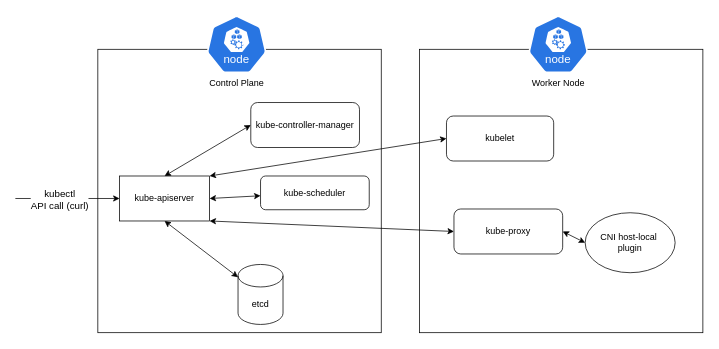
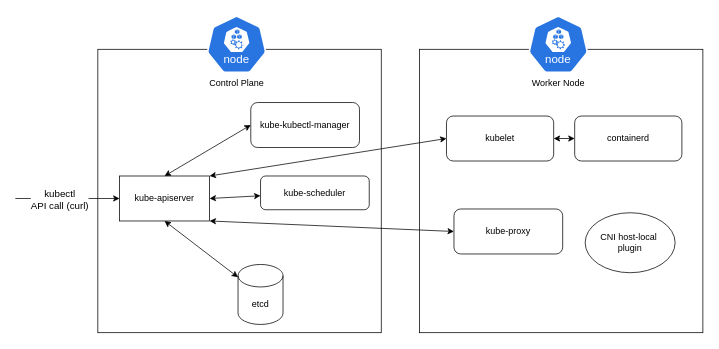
(305, 125) -> (305, 125)
none -> (564, 138)
none -> (629, 138)
(574, 237) -> none
